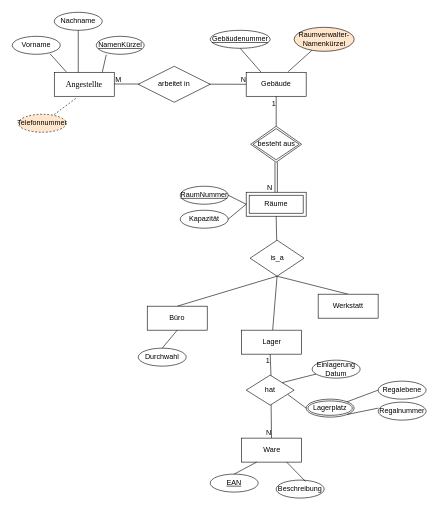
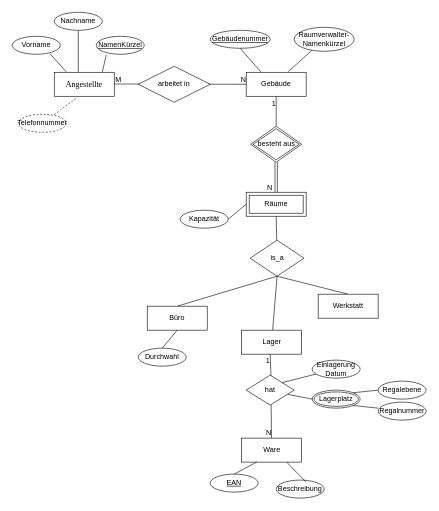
(324, 39) -> (324, 39)
(42, 123) -> (42, 123)
(204, 195) -> none
(236, 199) -> none
(330, 408) -> (336, 399)
